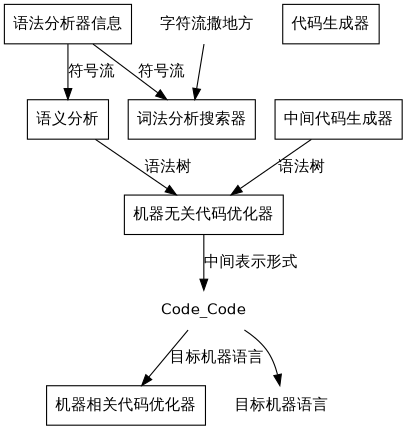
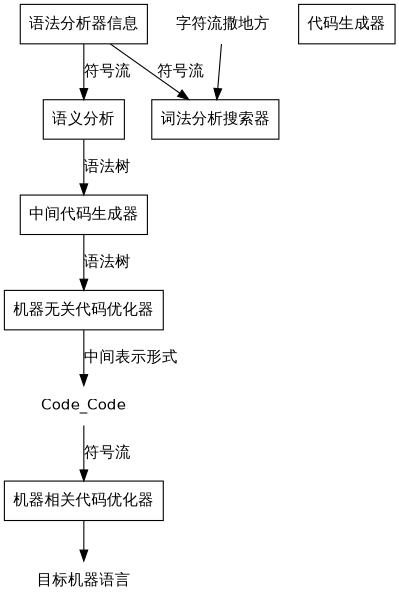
(131, 164) -> (84, 162)
(266, 349) -> (84, 535)
(217, 358) -> (107, 453)
